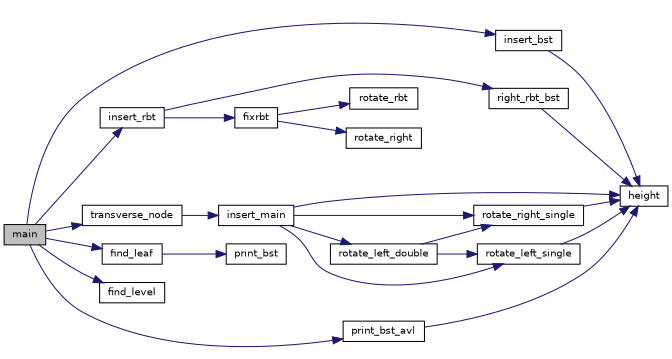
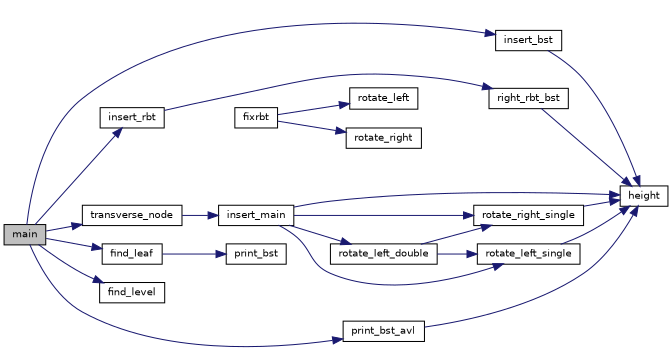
(384, 98) -> (384, 98)
(194, 118) -> none
